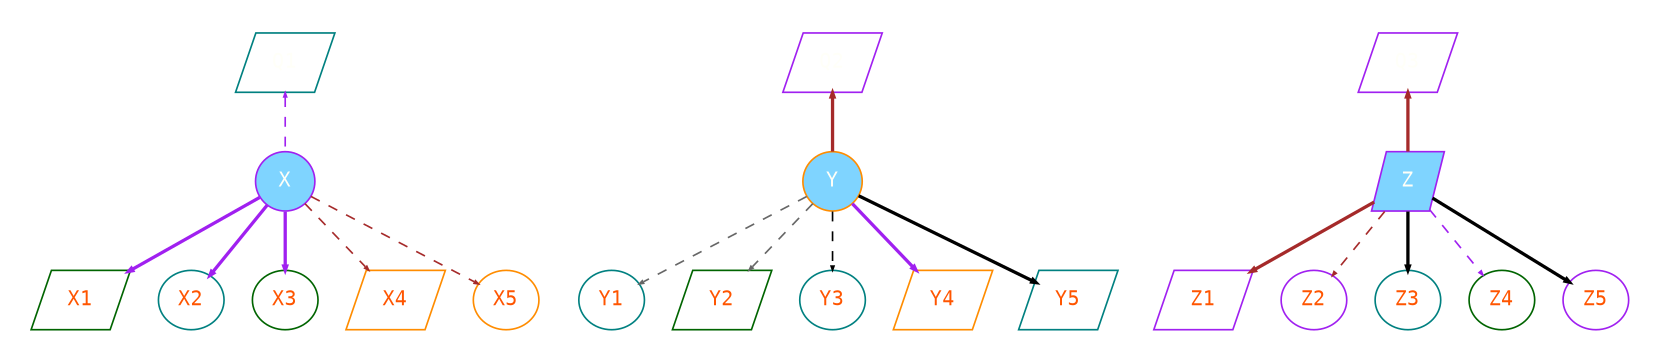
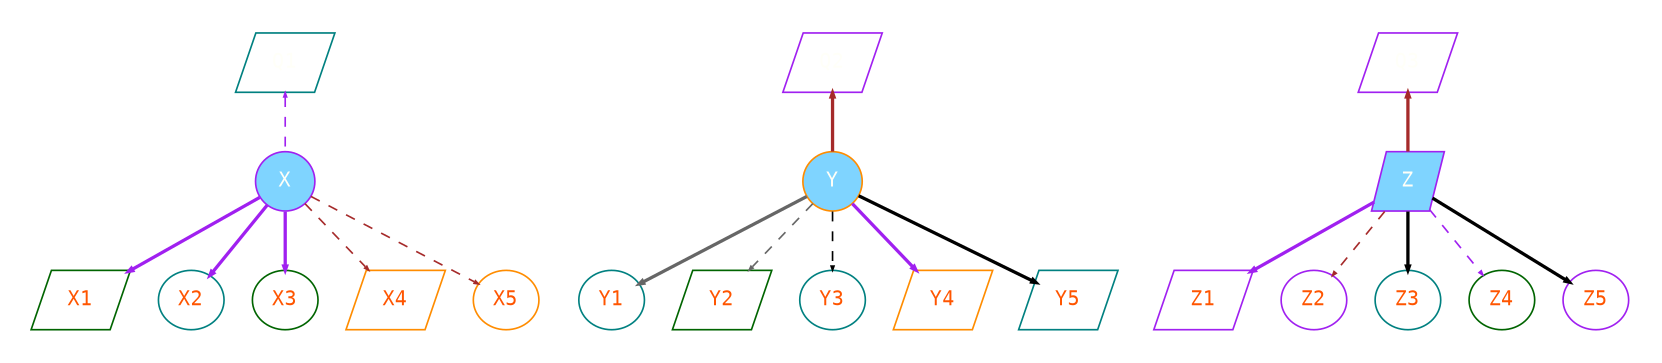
(1315, 236) -> (1315, 236)
(725, 239) -> (725, 239)
